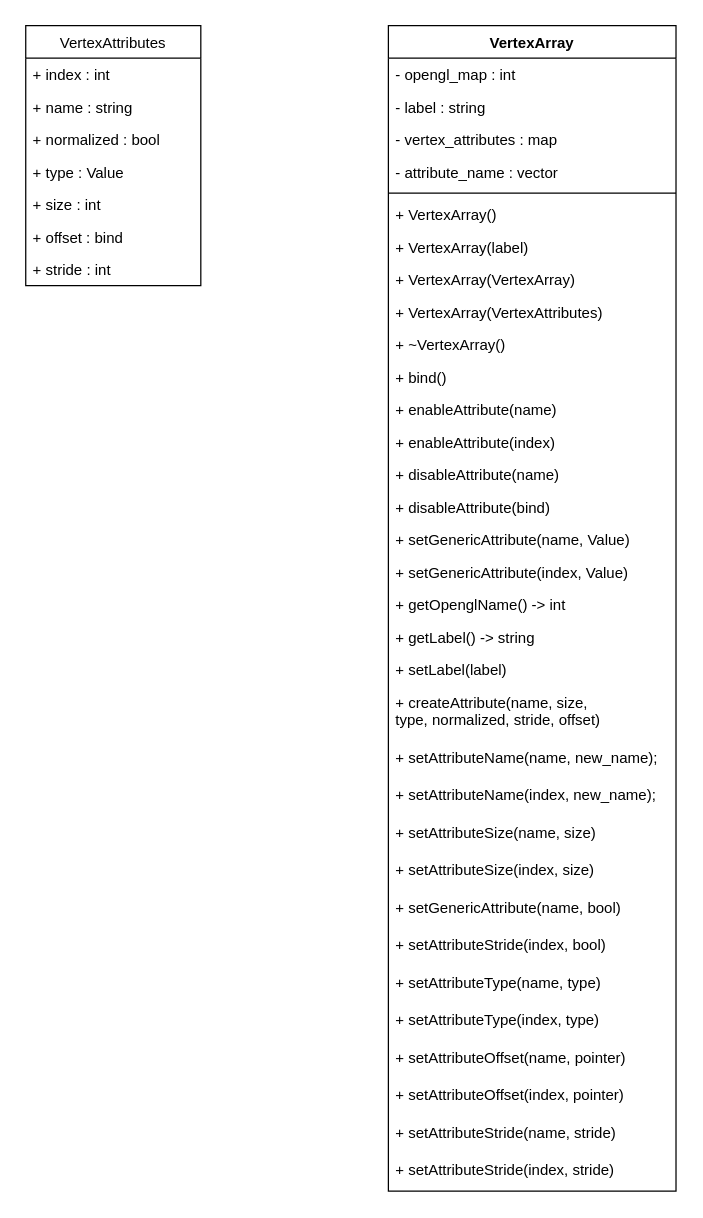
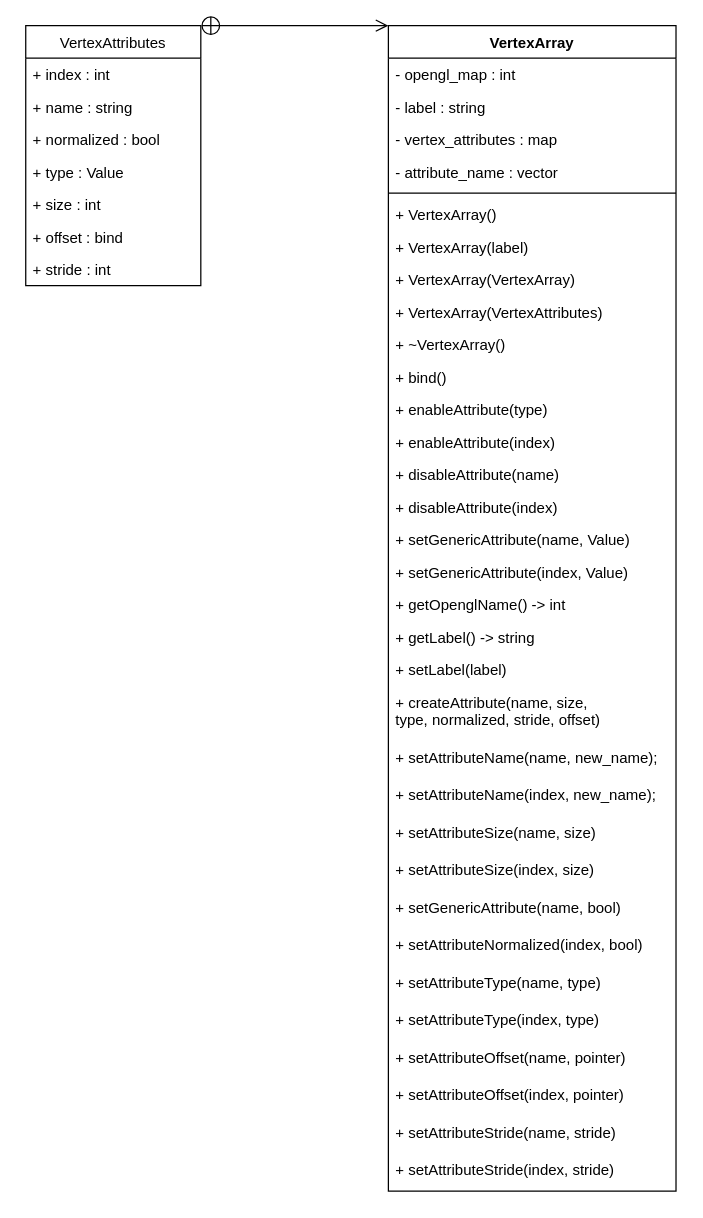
none -> (302, 26)
(486, 410) -> (486, 410)
(486, 508) -> (490, 508)
(520, 945) -> (535, 945)
